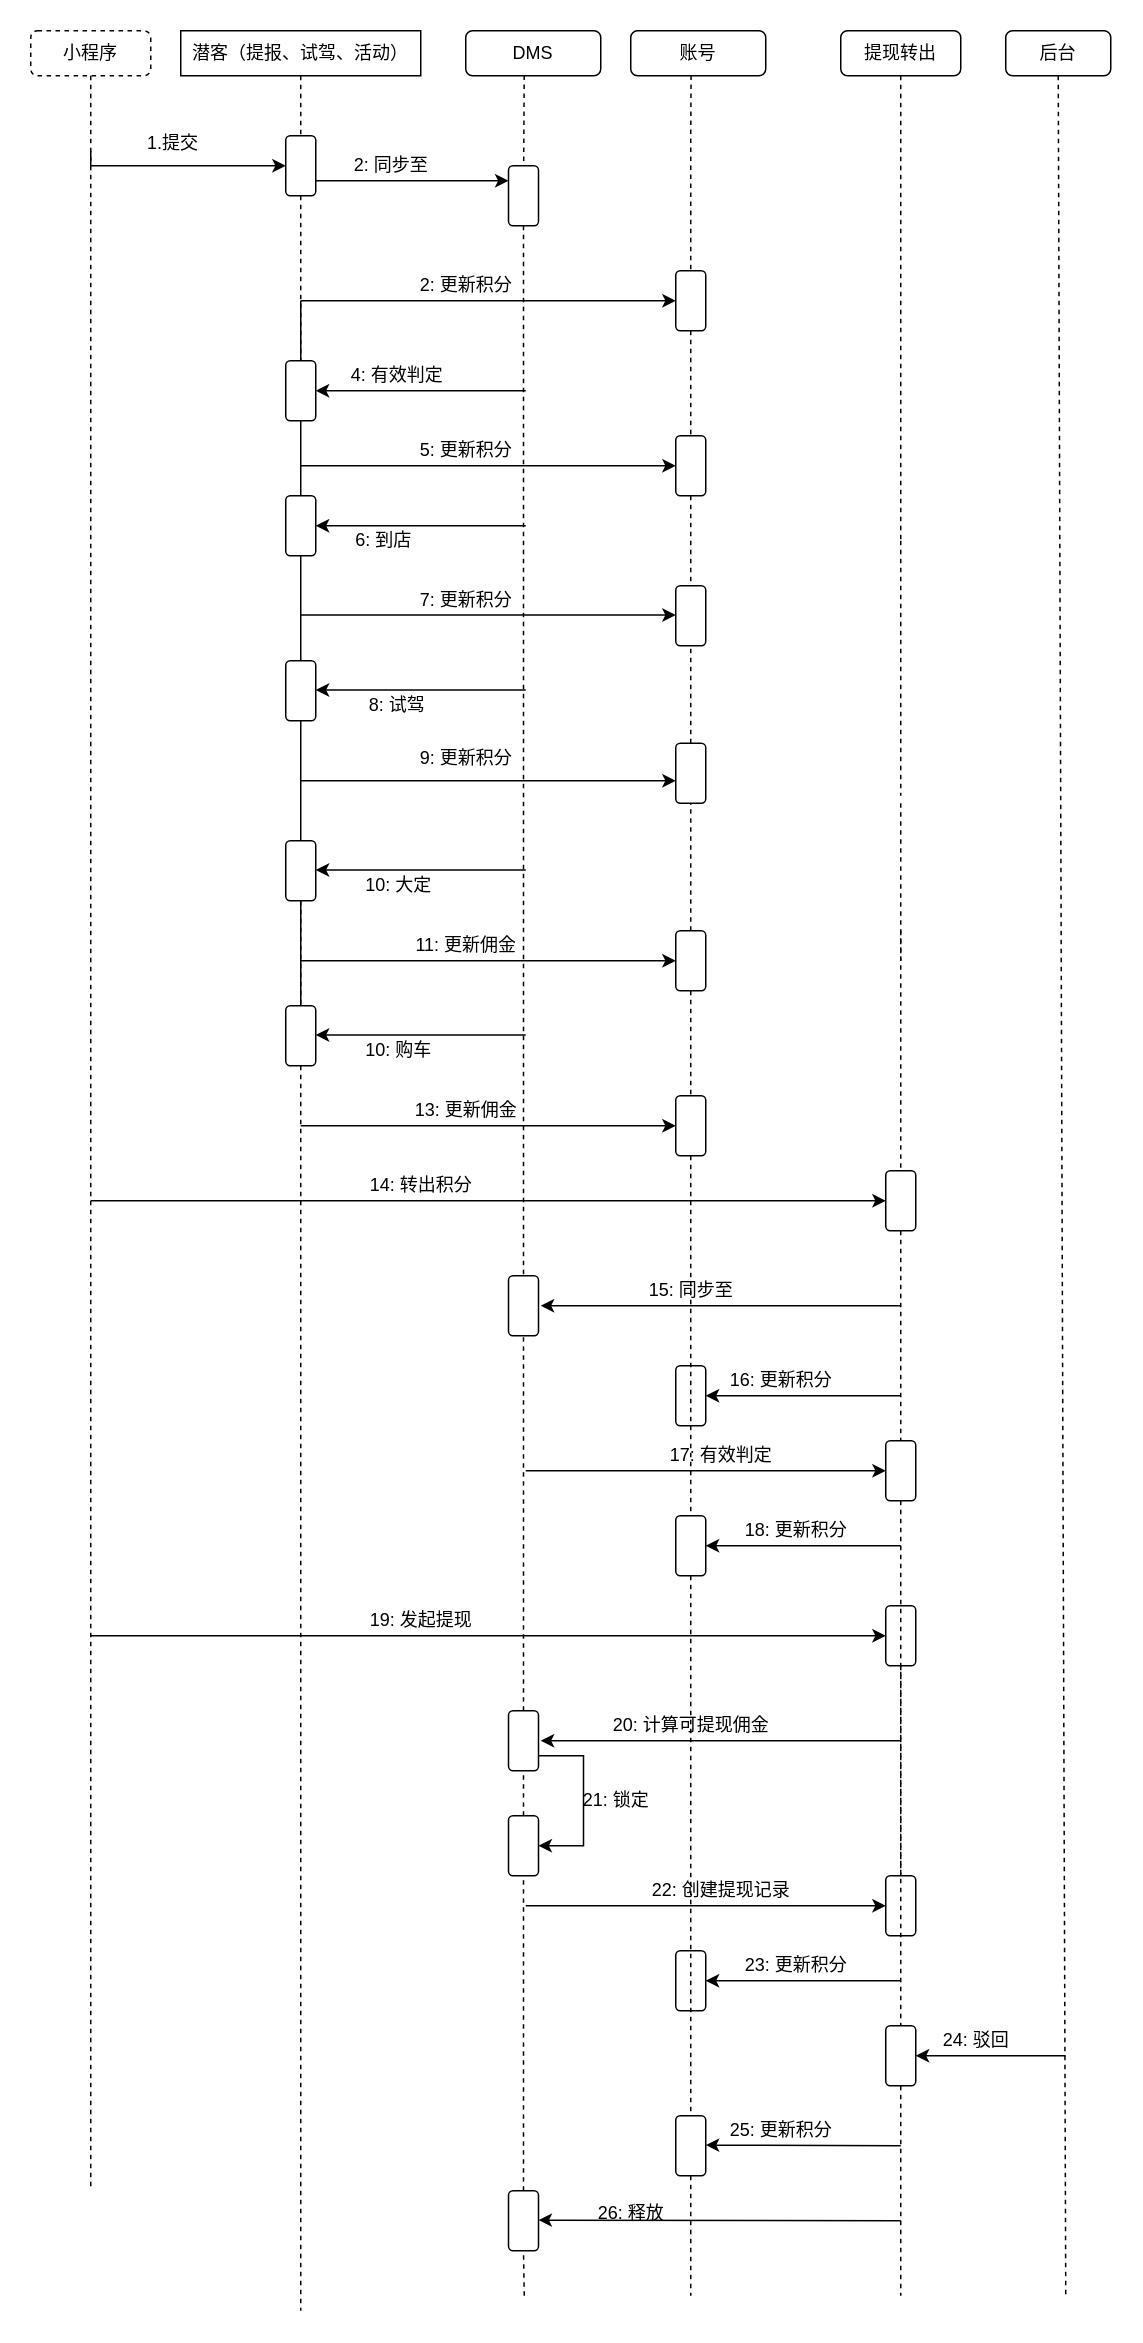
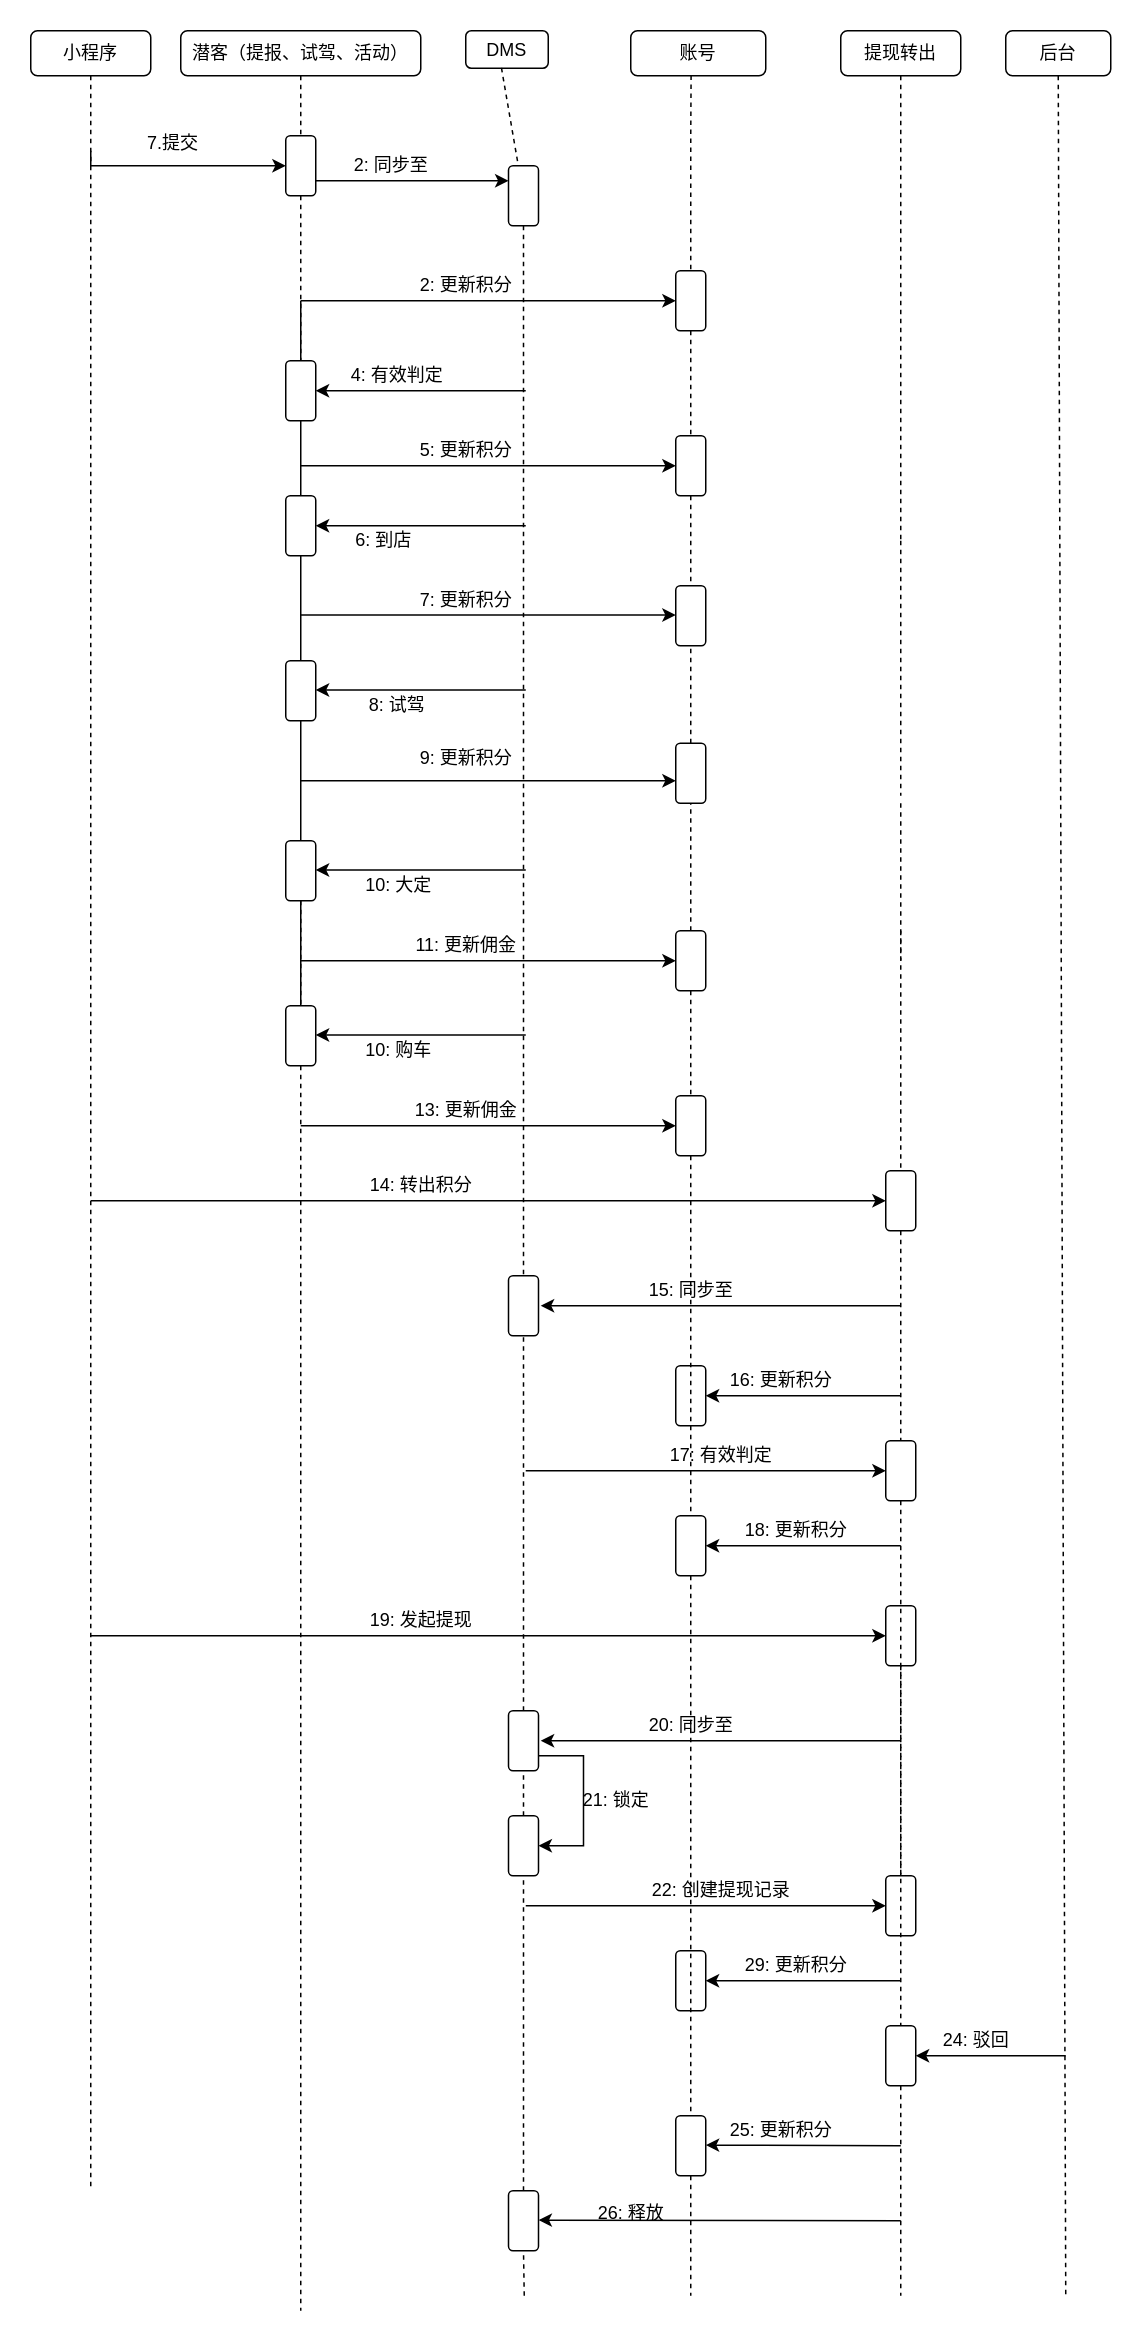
(91, 53) -> (91, 53)
(301, 53) -> (301, 53)
(533, 53) -> (507, 50)
(173, 143) -> (173, 143)
(692, 1726) -> (692, 1726)
(797, 1966) -> (797, 1966)
